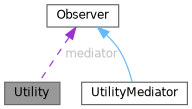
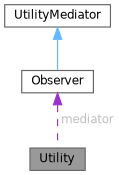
(123, 57) -> (58, 55)
